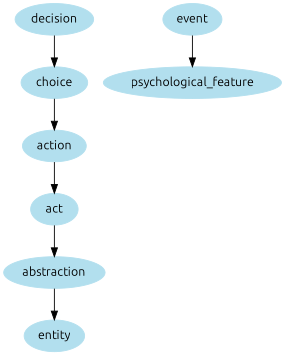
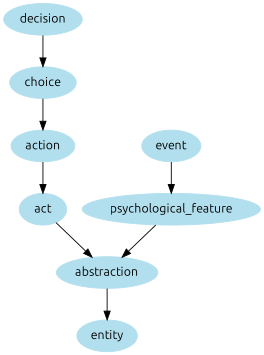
none -> (142, 238)
